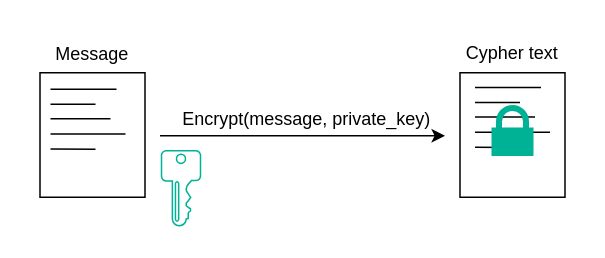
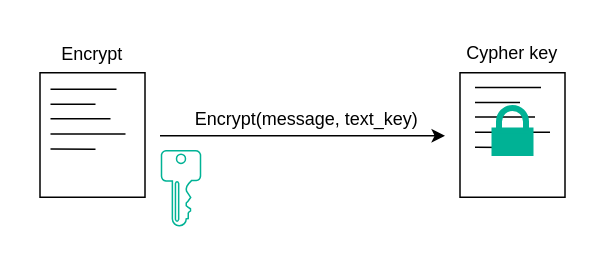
(512, 53) -> (512, 53)
(92, 55) -> (92, 55)
(307, 119) -> (307, 119)
